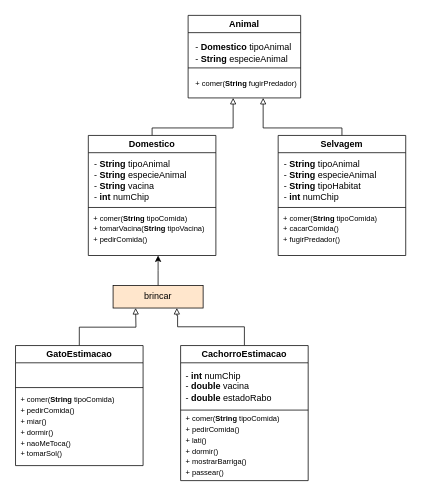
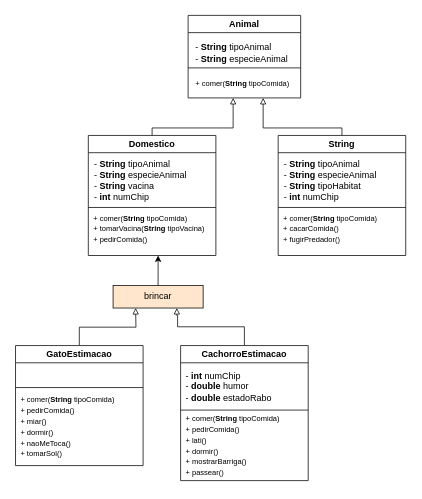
(244, 53) -> (244, 53)
(264, 83) -> (255, 83)
(342, 144) -> (342, 144)
(231, 387) -> (231, 387)
